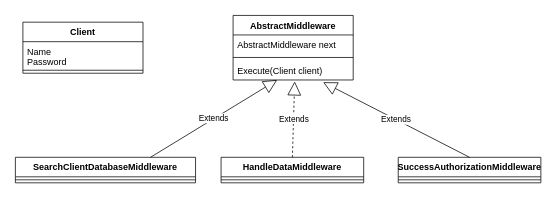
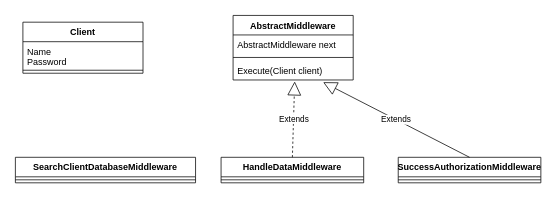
(208, 122) -> none
